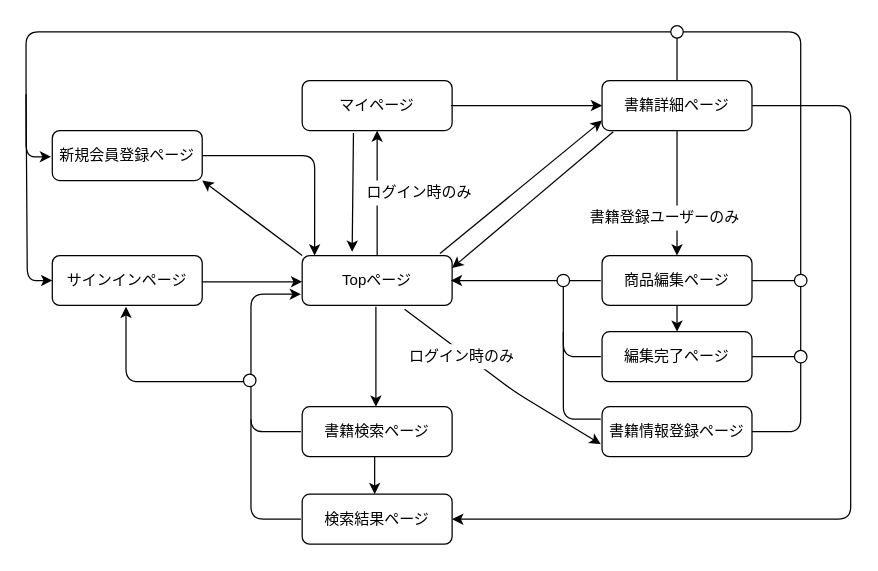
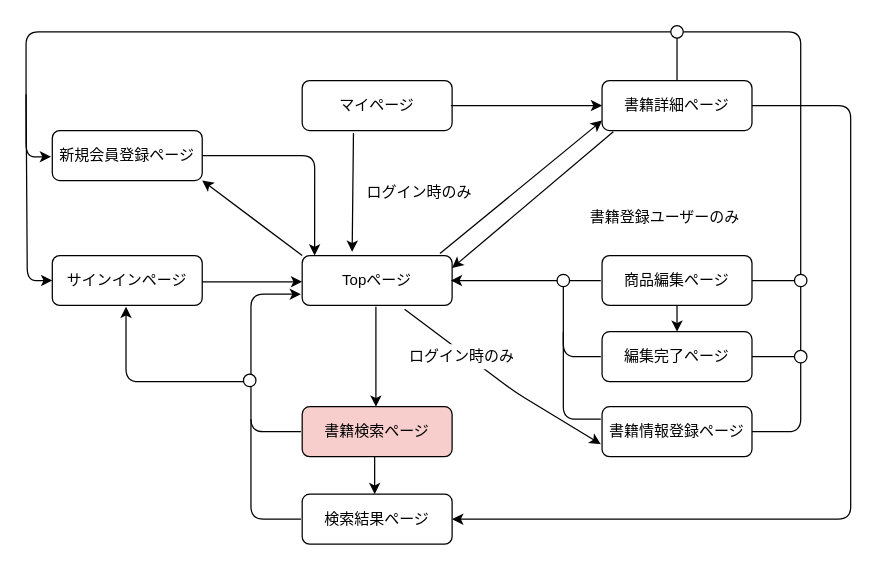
(677, 168) -> none
(377, 230) -> none
(377, 432) -> (377, 432)
